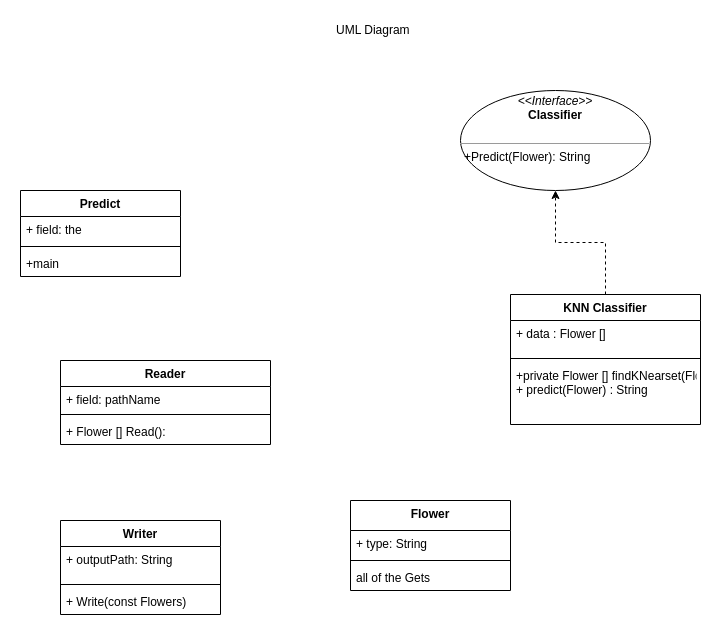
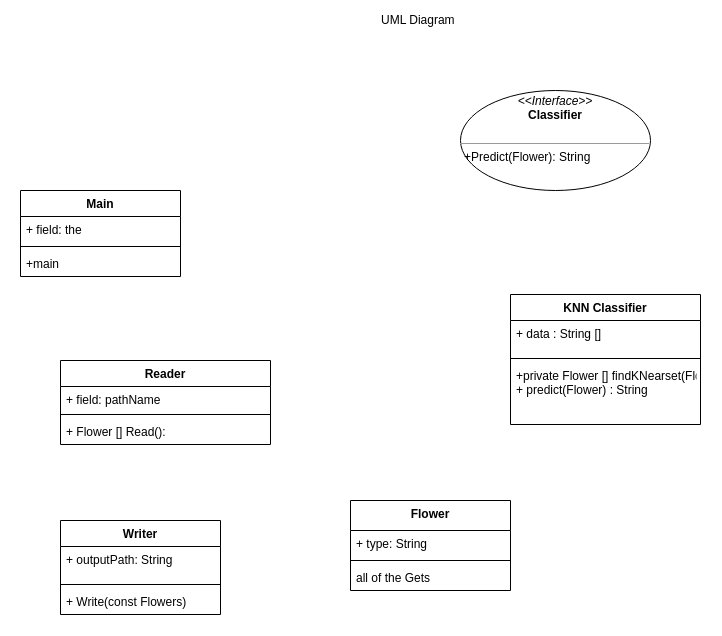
(375, 31) -> (420, 21)
(100, 204) -> (100, 204)
(585, 243) -> none
(567, 334) -> (567, 334)
